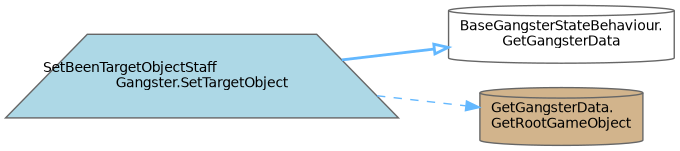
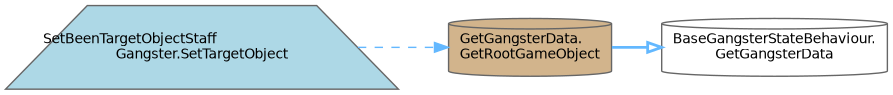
(388, 54) -> (630, 47)
